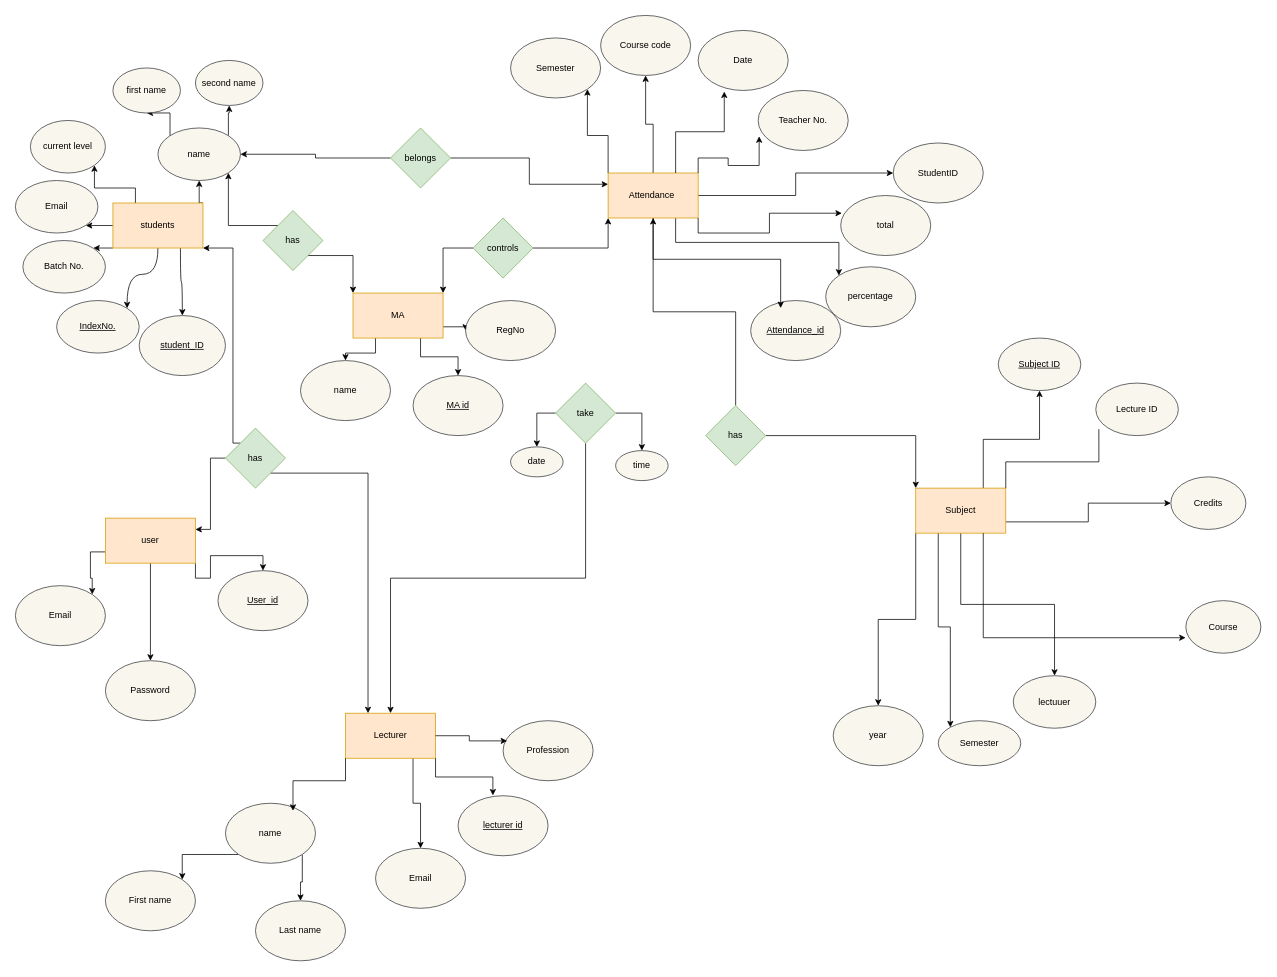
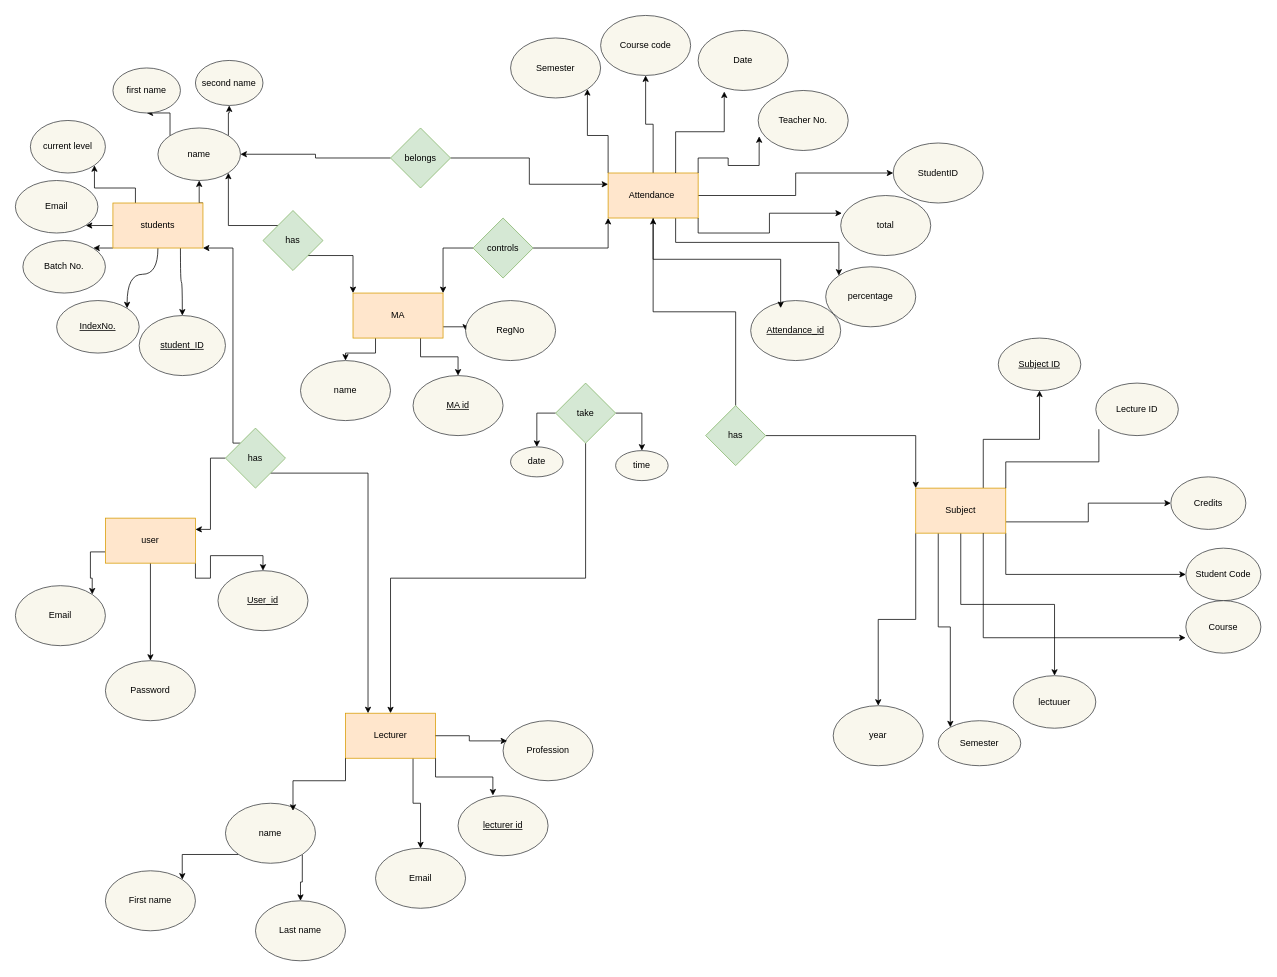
none -> (1072, 574)
none -> (1223, 574)
